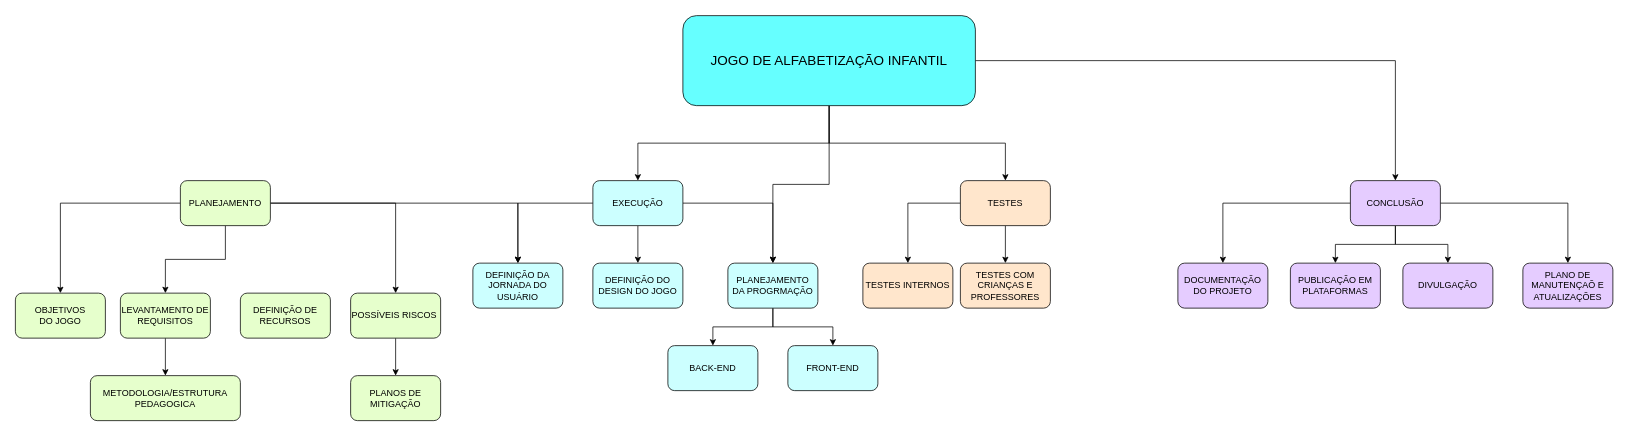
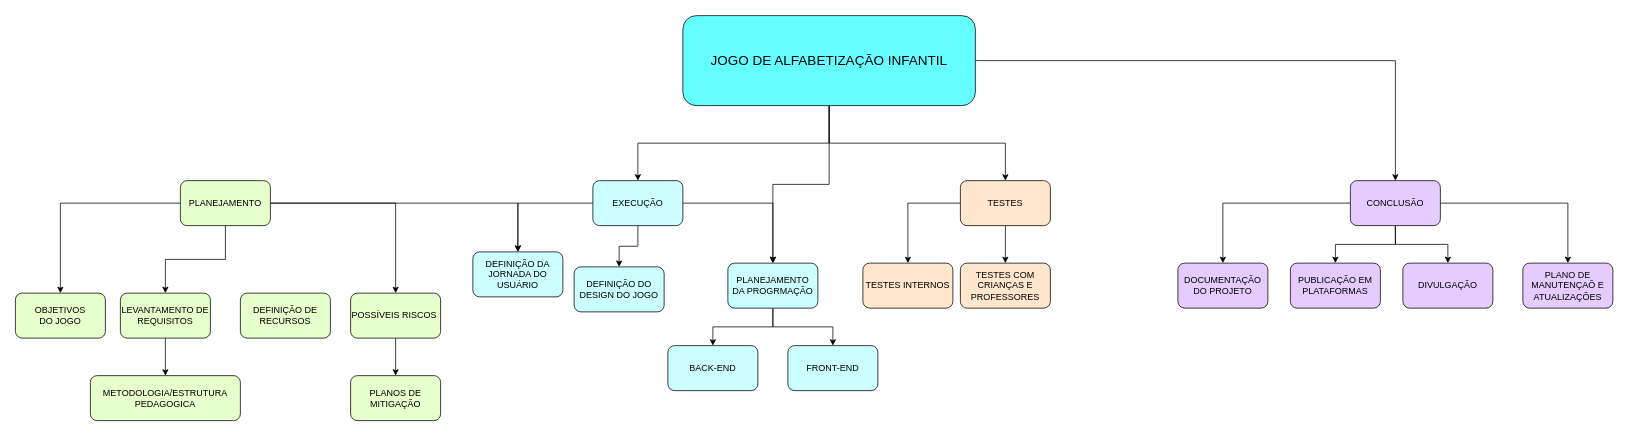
(518, 285) -> (518, 274)
(638, 285) -> (619, 289)
